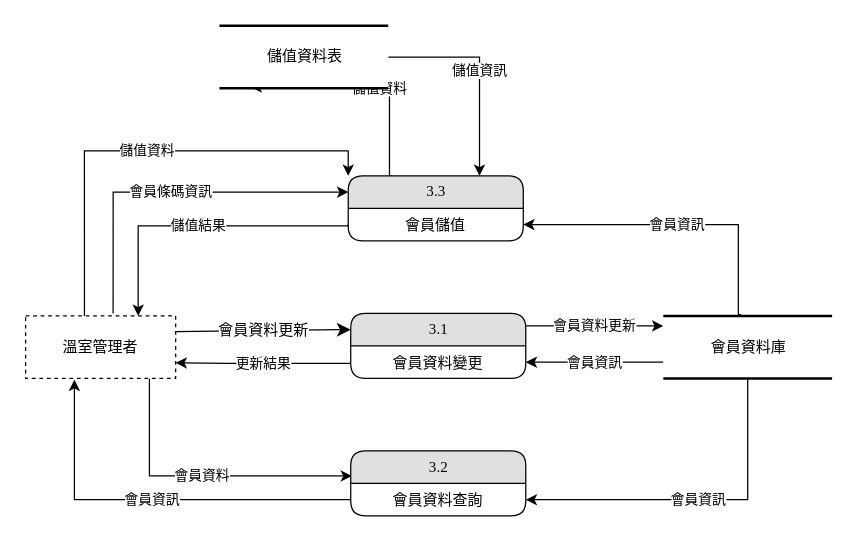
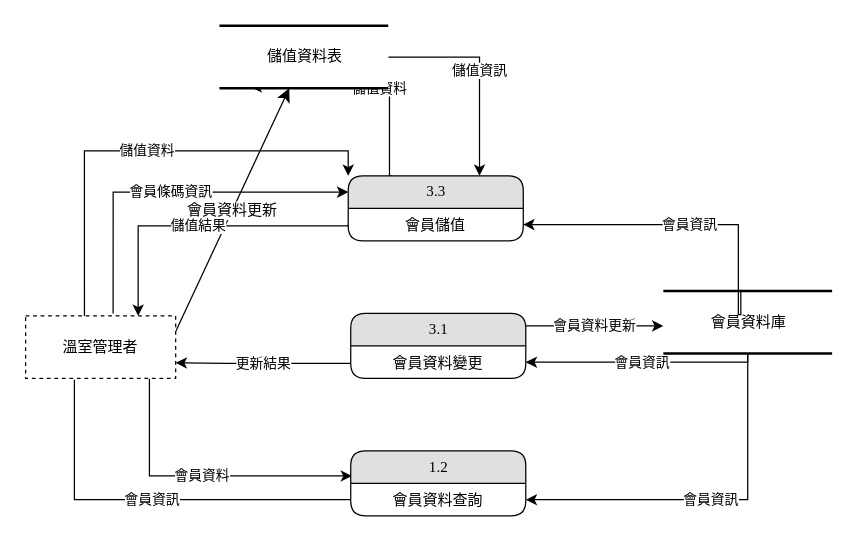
(258, 330) -> (256, 160)
(748, 347) -> (748, 322)
(74, 389) -> (74, 385)
(439, 467) -> (439, 467)
